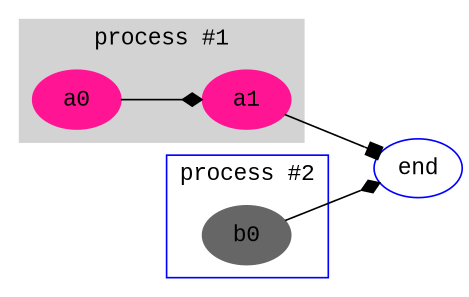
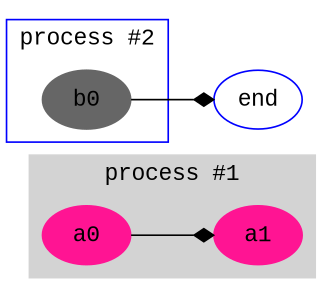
(325, 131) -> none
